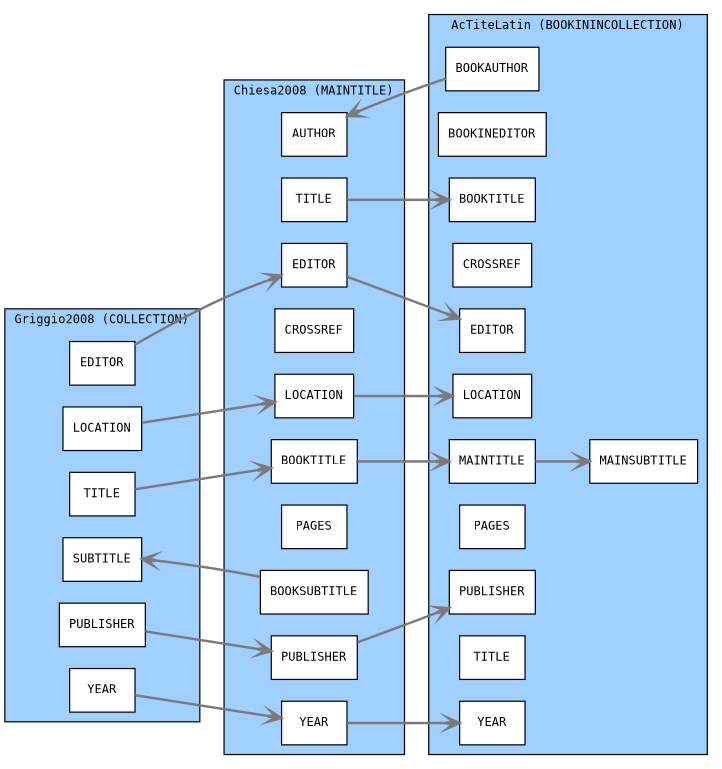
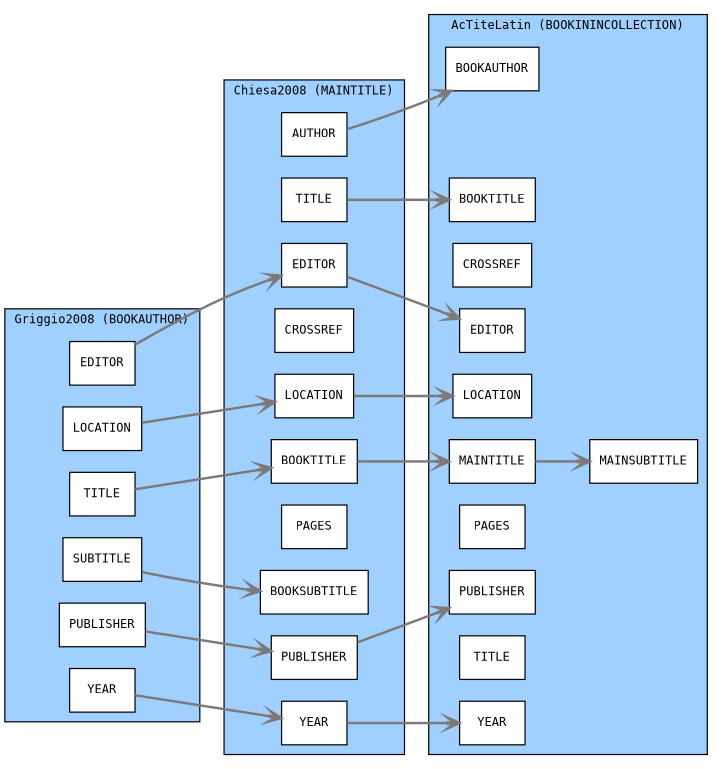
(395, 97) -> (394, 113)
(492, 134) -> none
(102, 320) -> (102, 320)
(207, 568) -> (192, 581)
